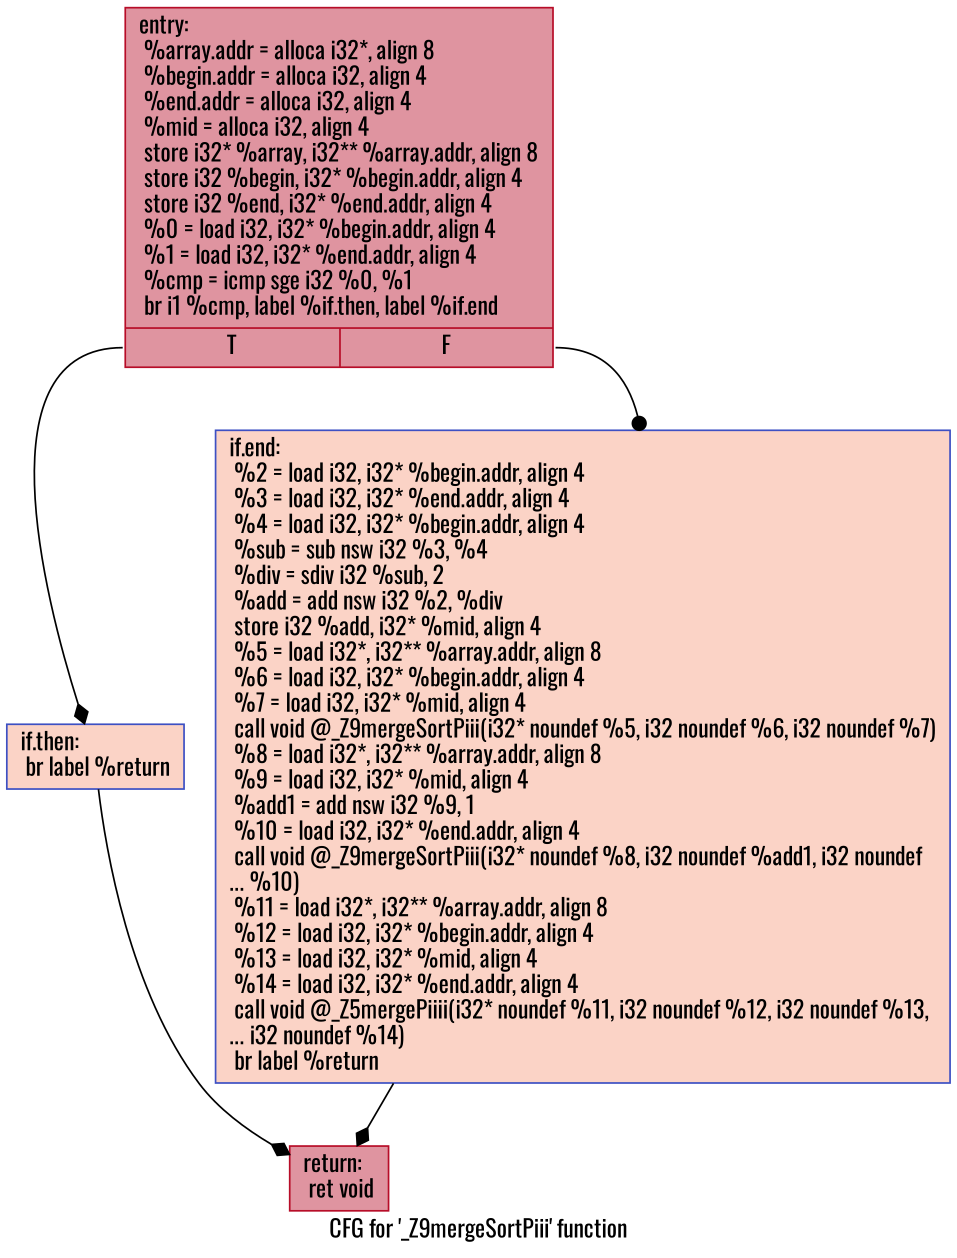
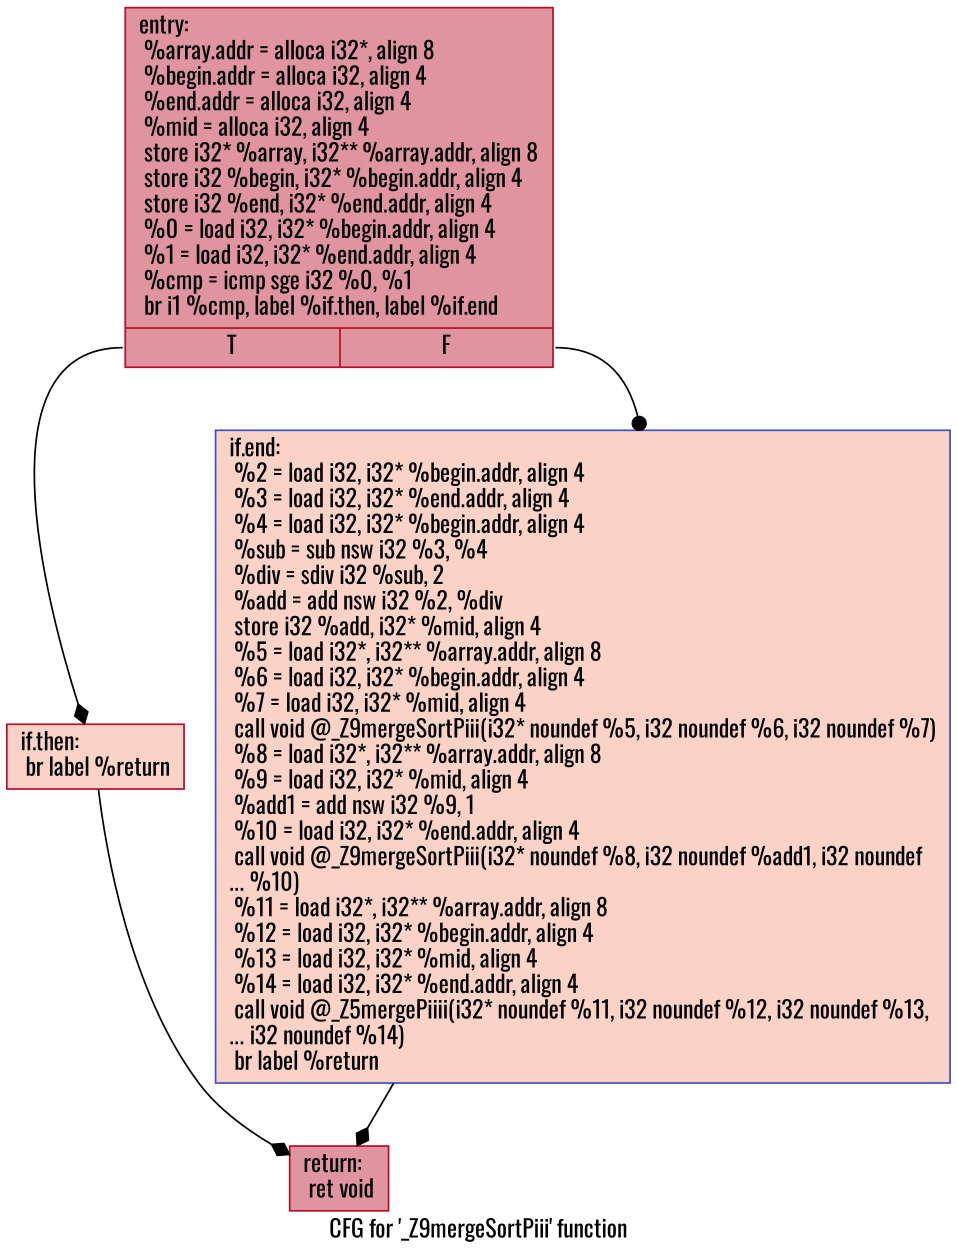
(95, 757) -> (95, 757)
